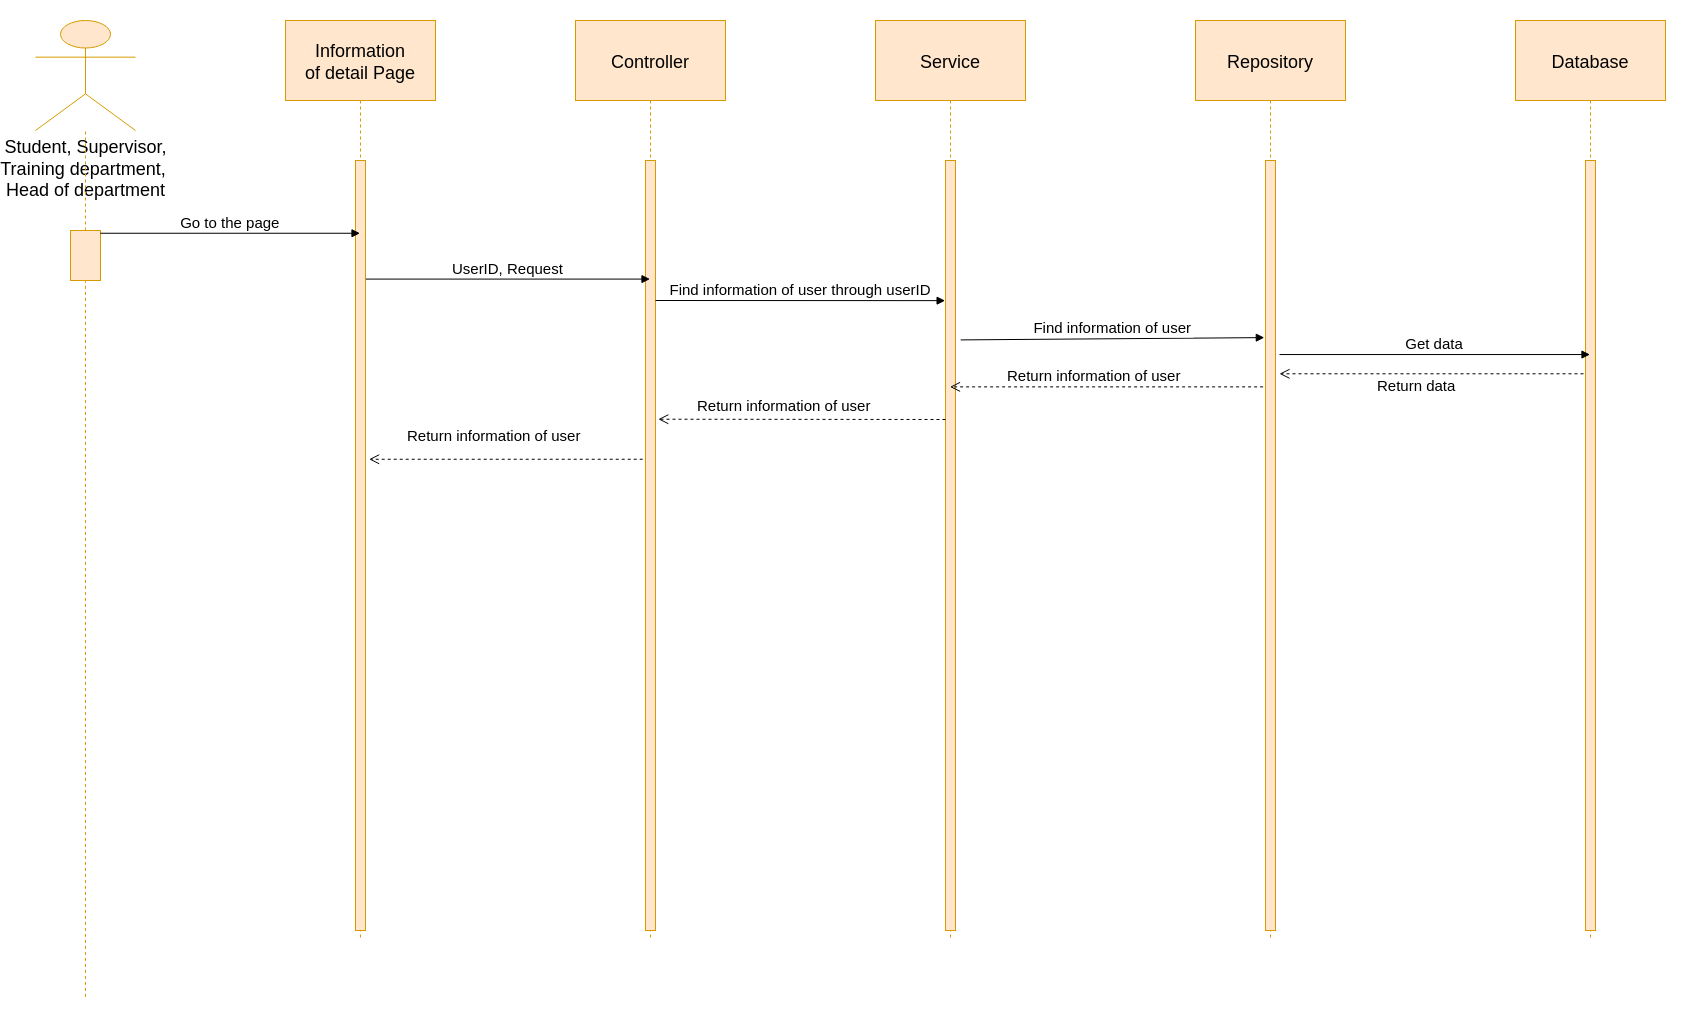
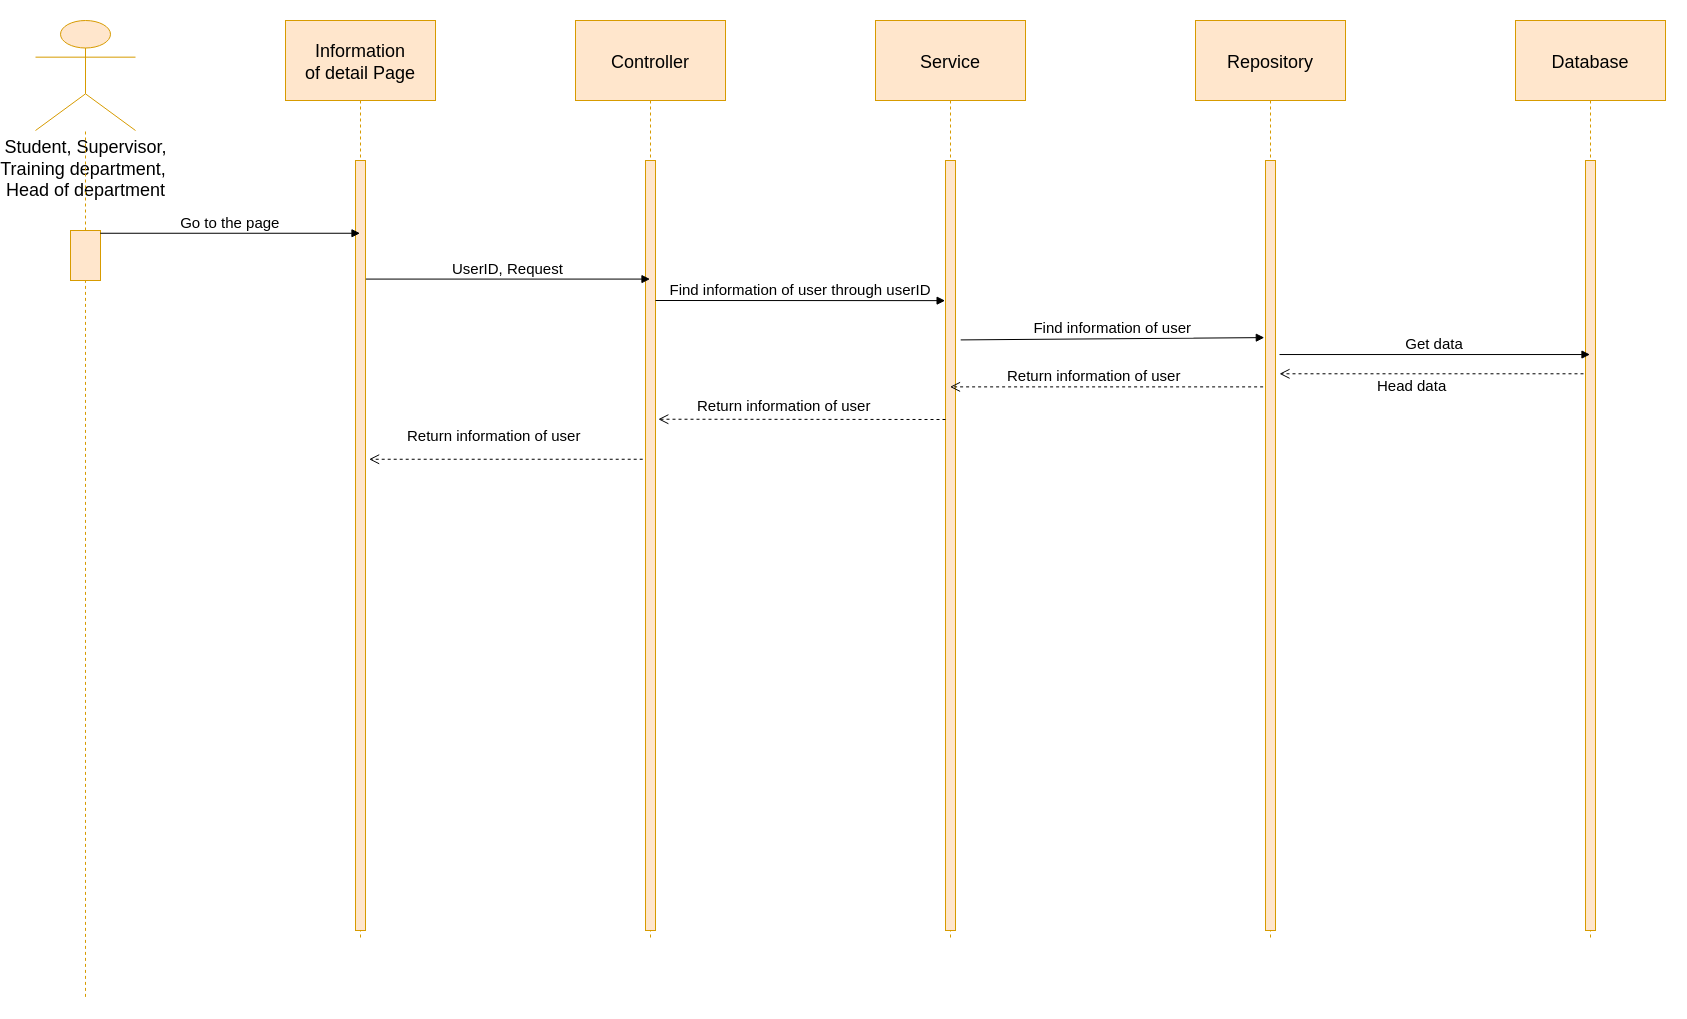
(1413, 385) -> (1406, 385)
